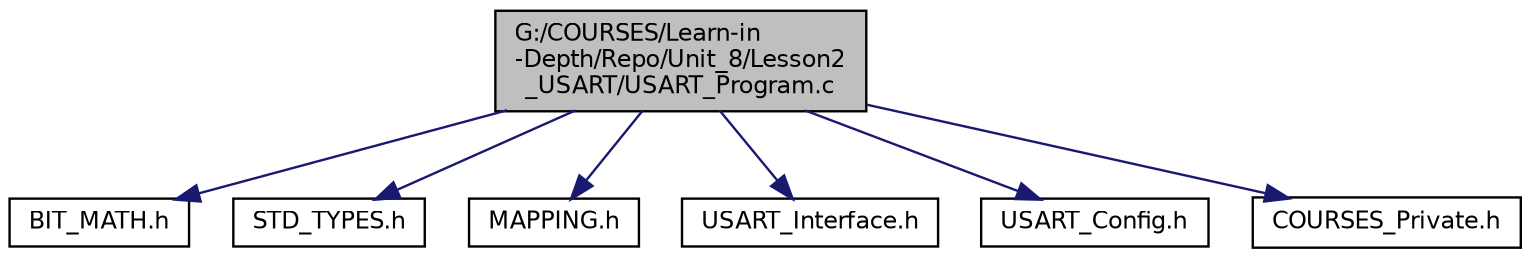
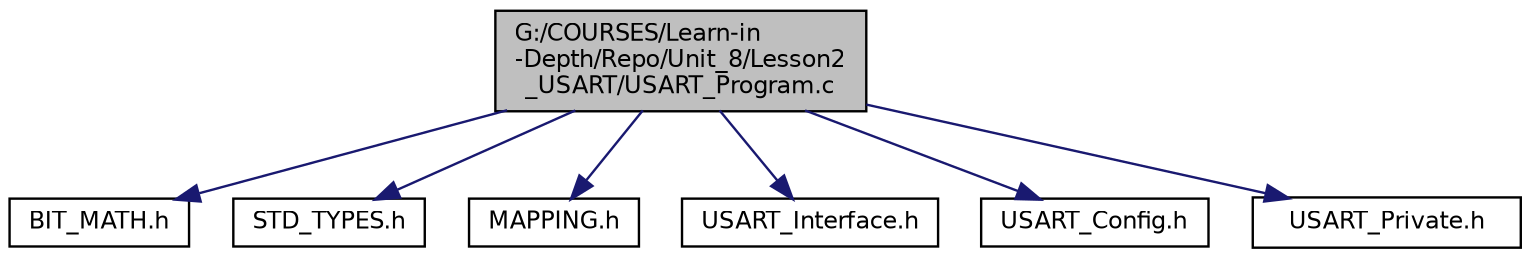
(1387, 223) -> (1387, 223)
